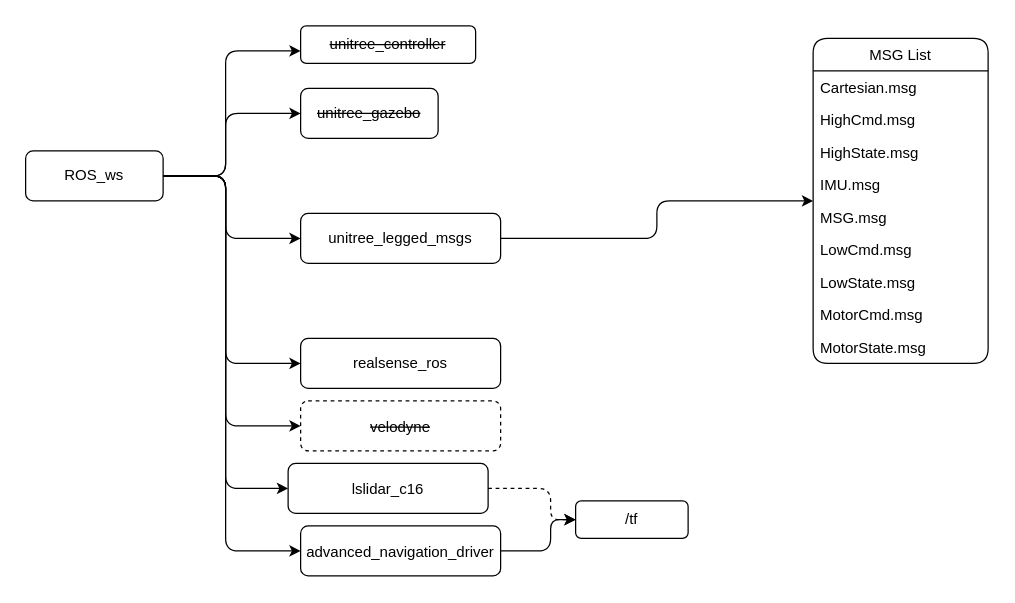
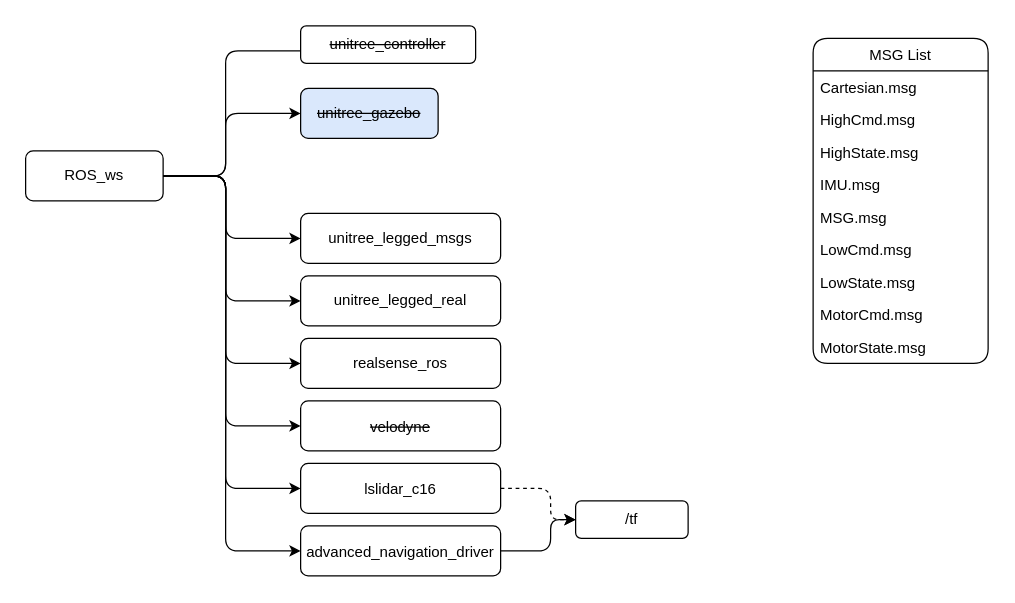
(291, 51) -> (294, 51)
(369, 113) -> (369, 113)
(657, 224) -> none
none -> (261, 301)
none -> (401, 301)
(401, 426) -> (401, 426)
(388, 488) -> (401, 488)
